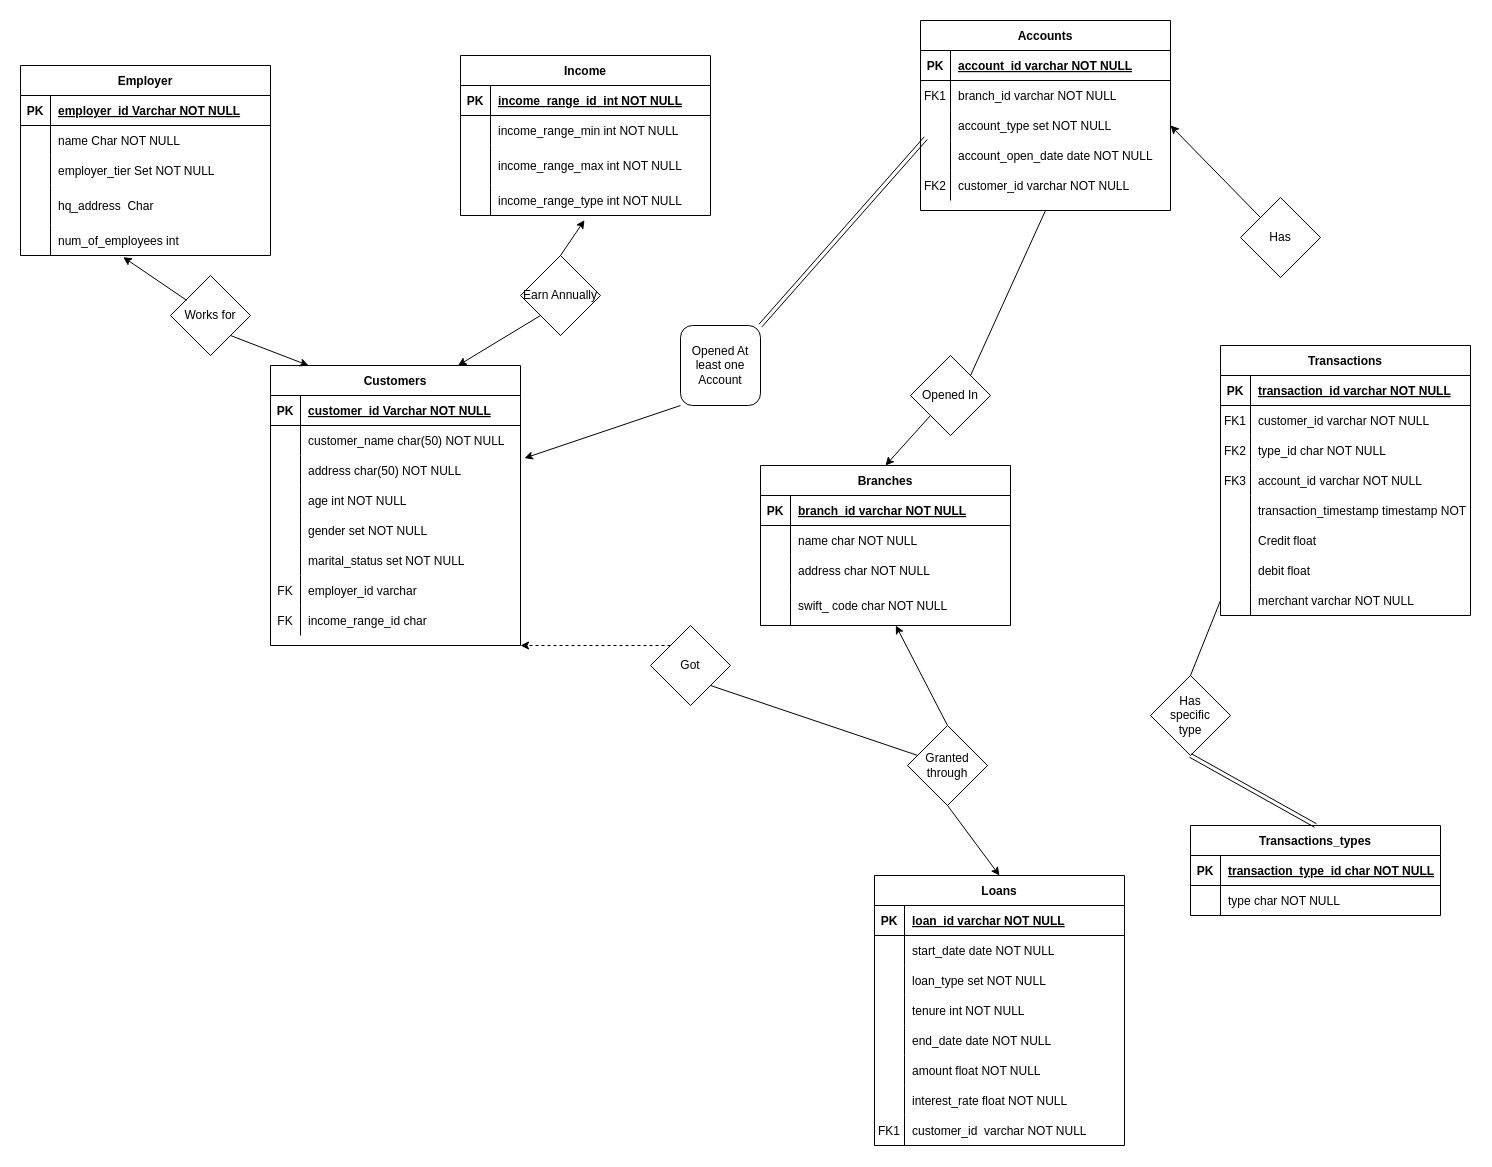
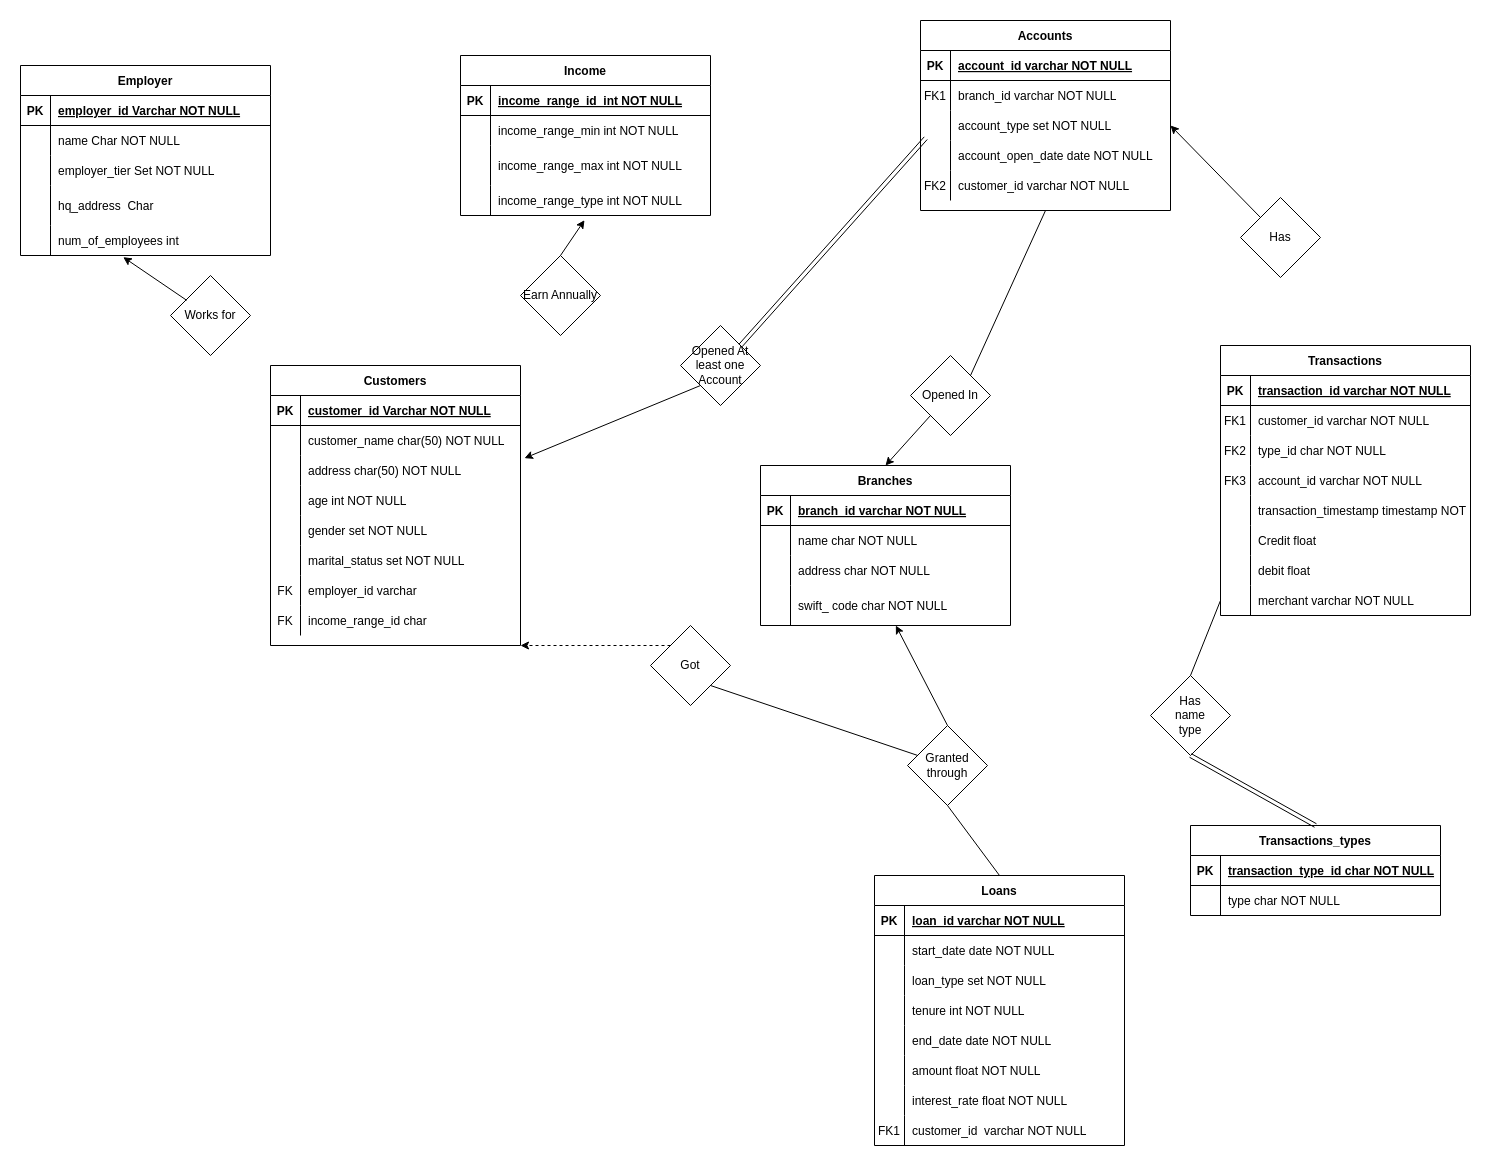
(502, 339) -> none
(266, 349) -> none
(721, 366) -> (721, 366)
(1191, 716) -> (1191, 716)
(994, 869) -> (996, 871)
